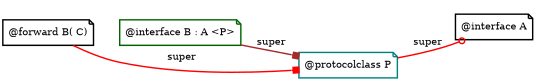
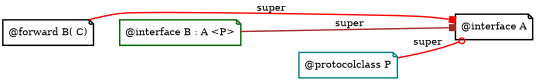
(266, 50) -> (345, 30)
(181, 70) -> (268, 13)
